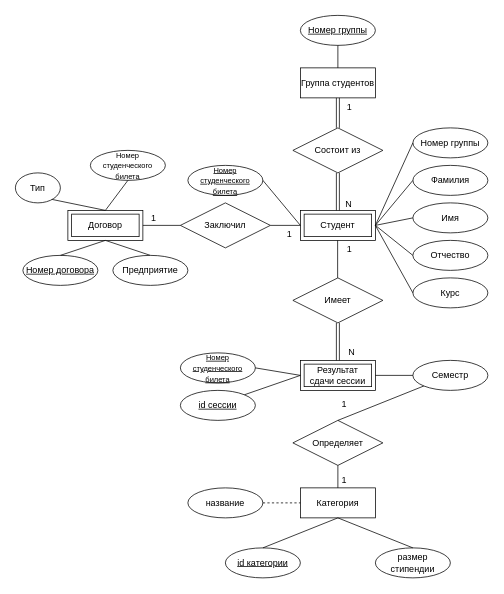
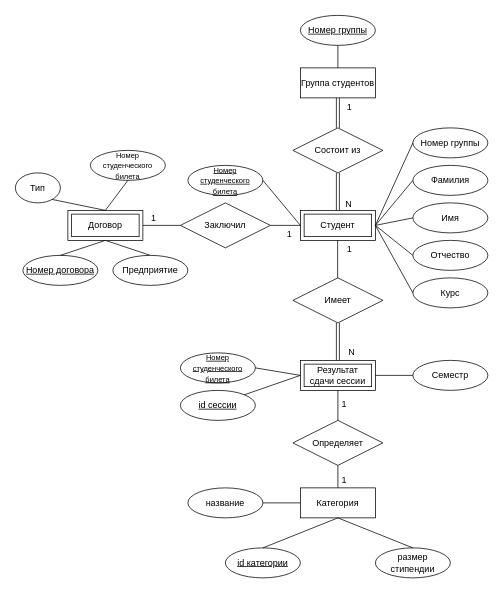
(381, 403) -> (338, 405)
(281, 503) -> (281, 503)
